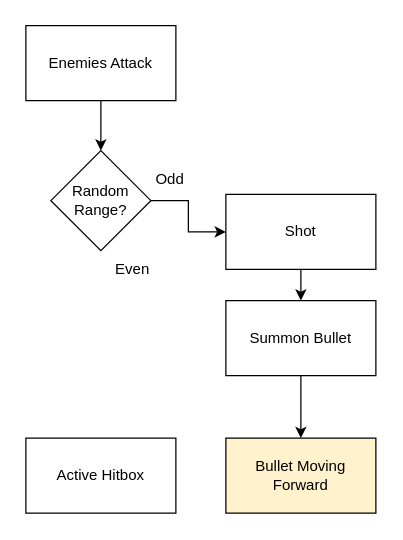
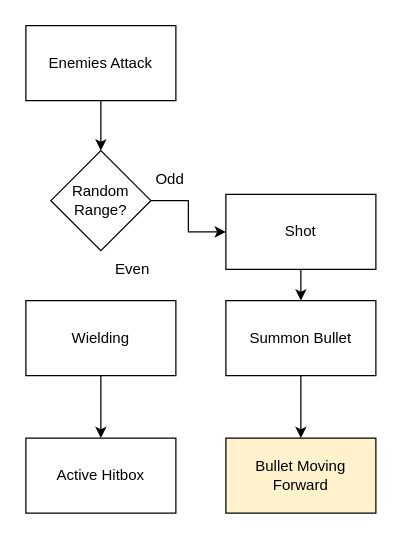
none -> (101, 338)
none -> (101, 403)
